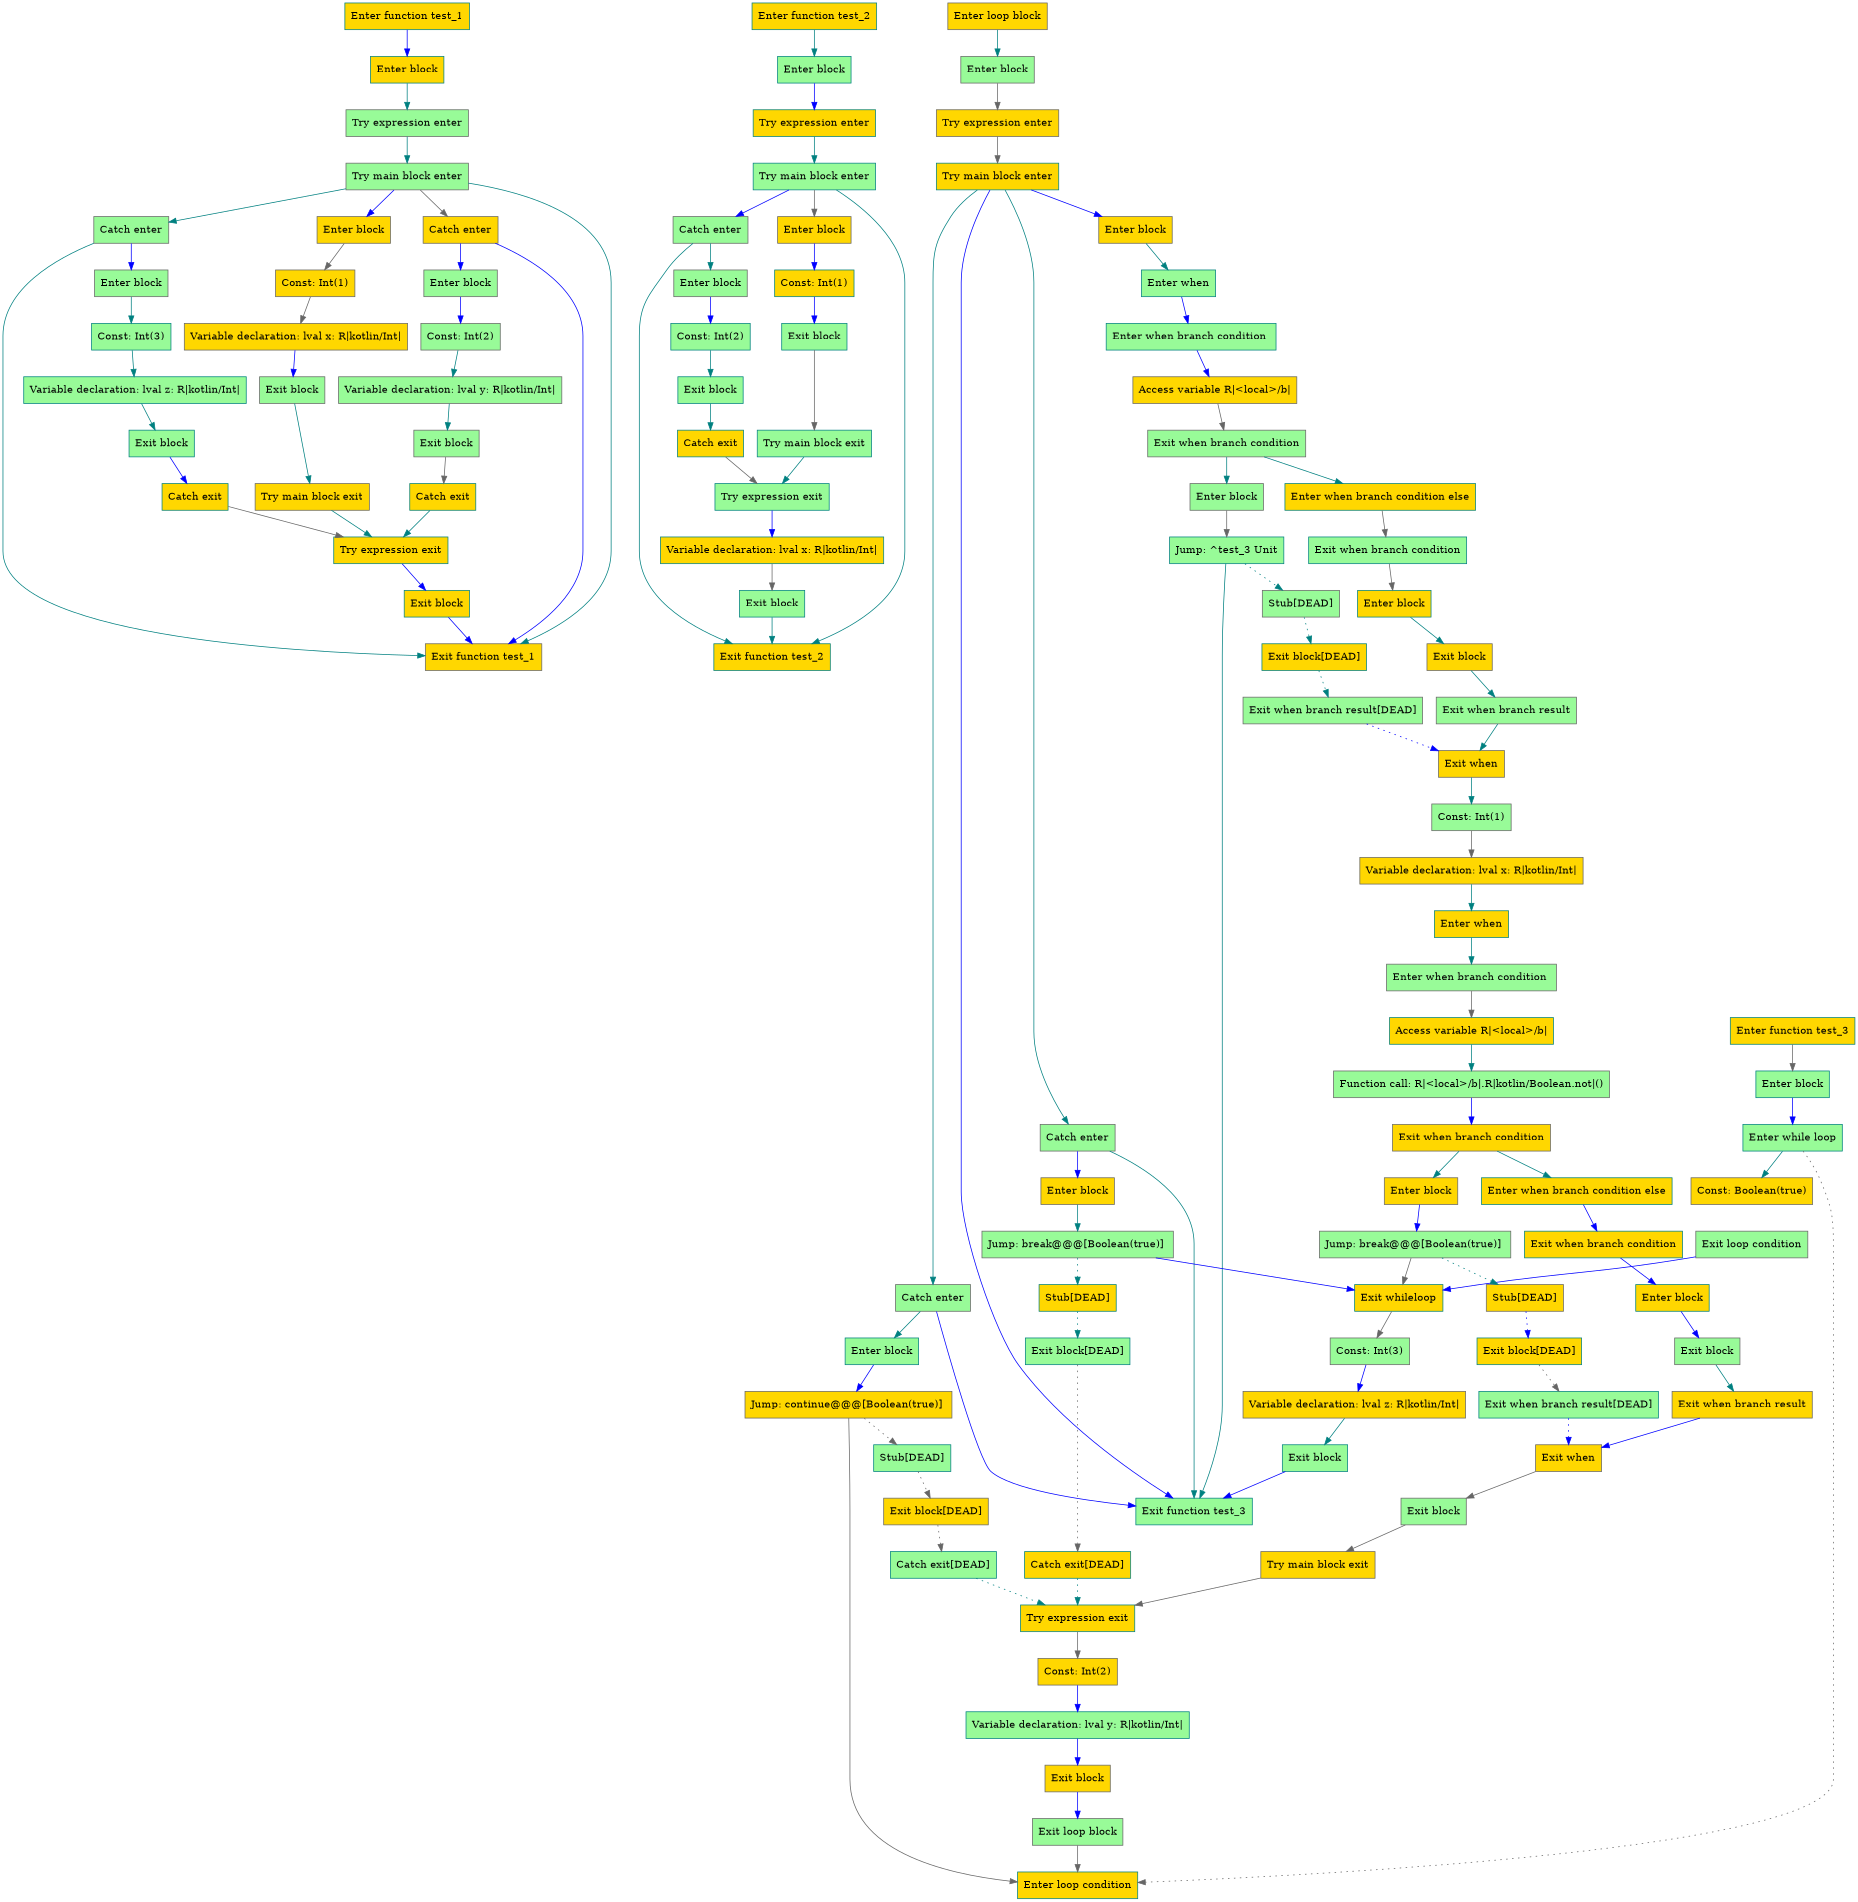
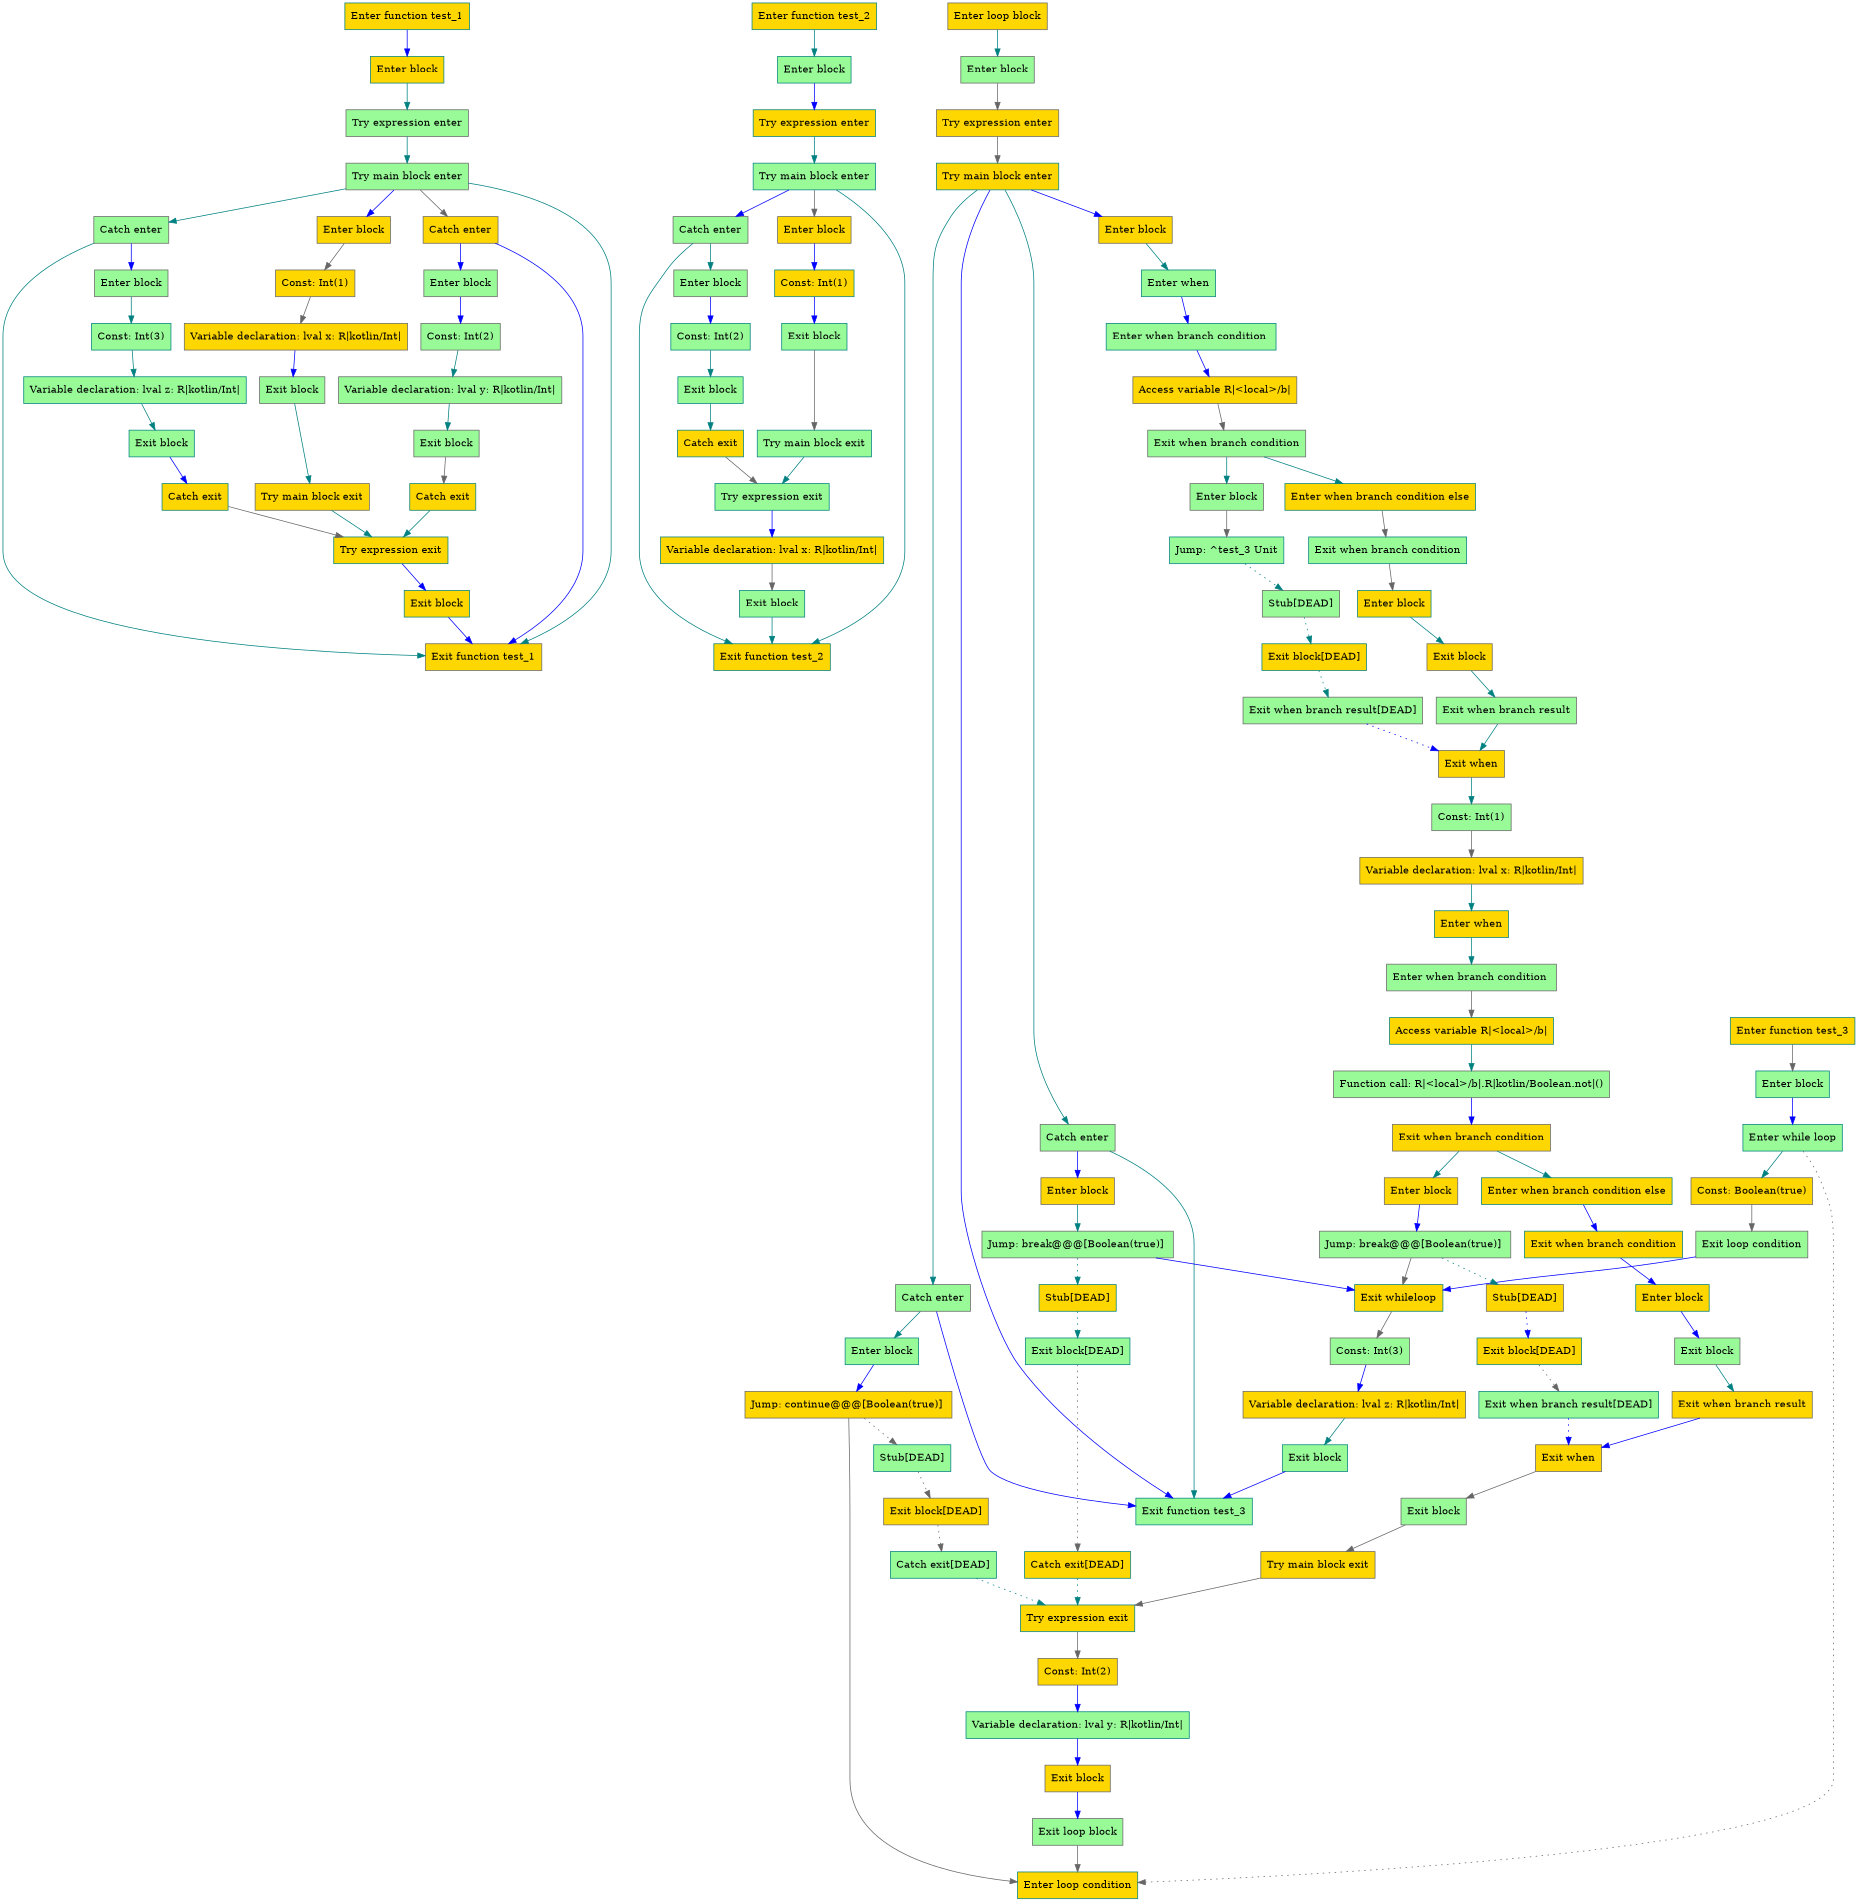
(1222, 1029) -> none
none -> (1752, 1214)
